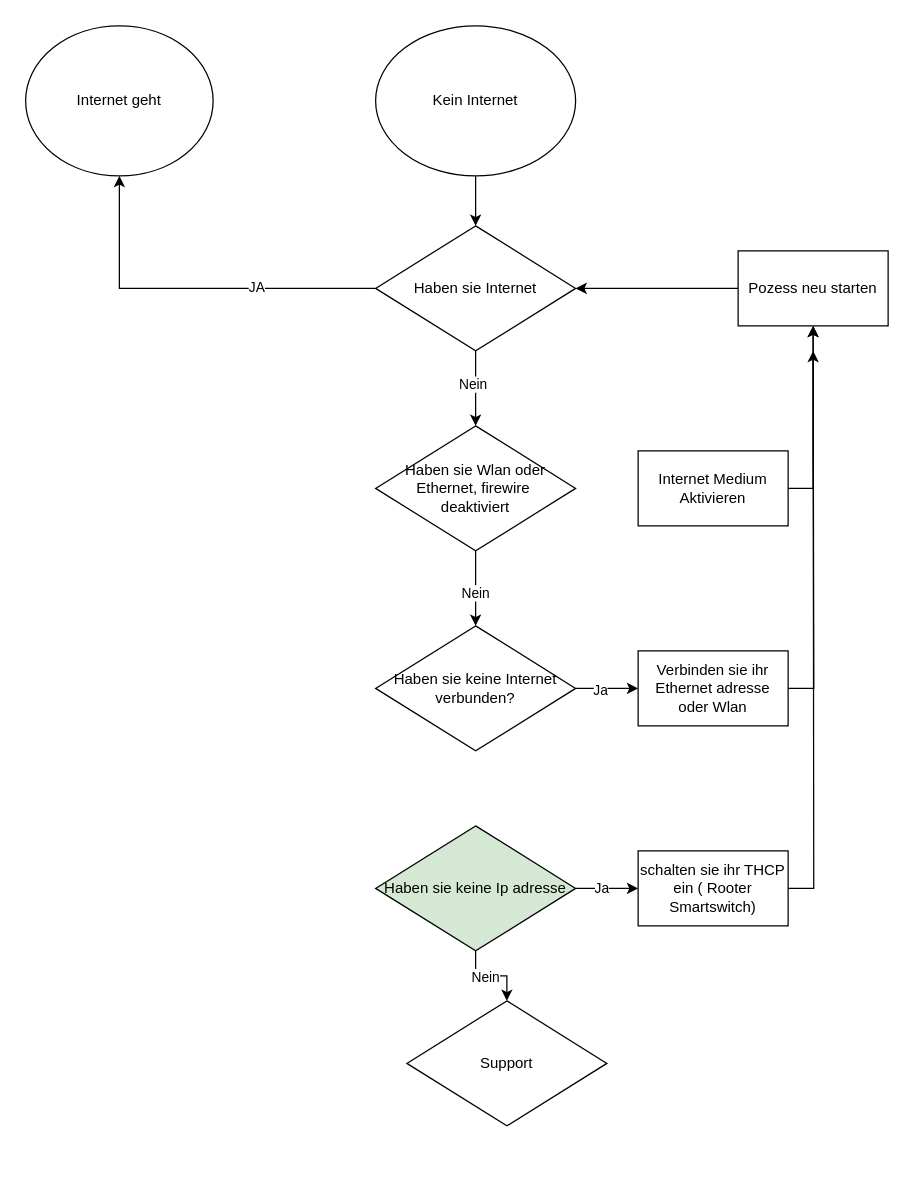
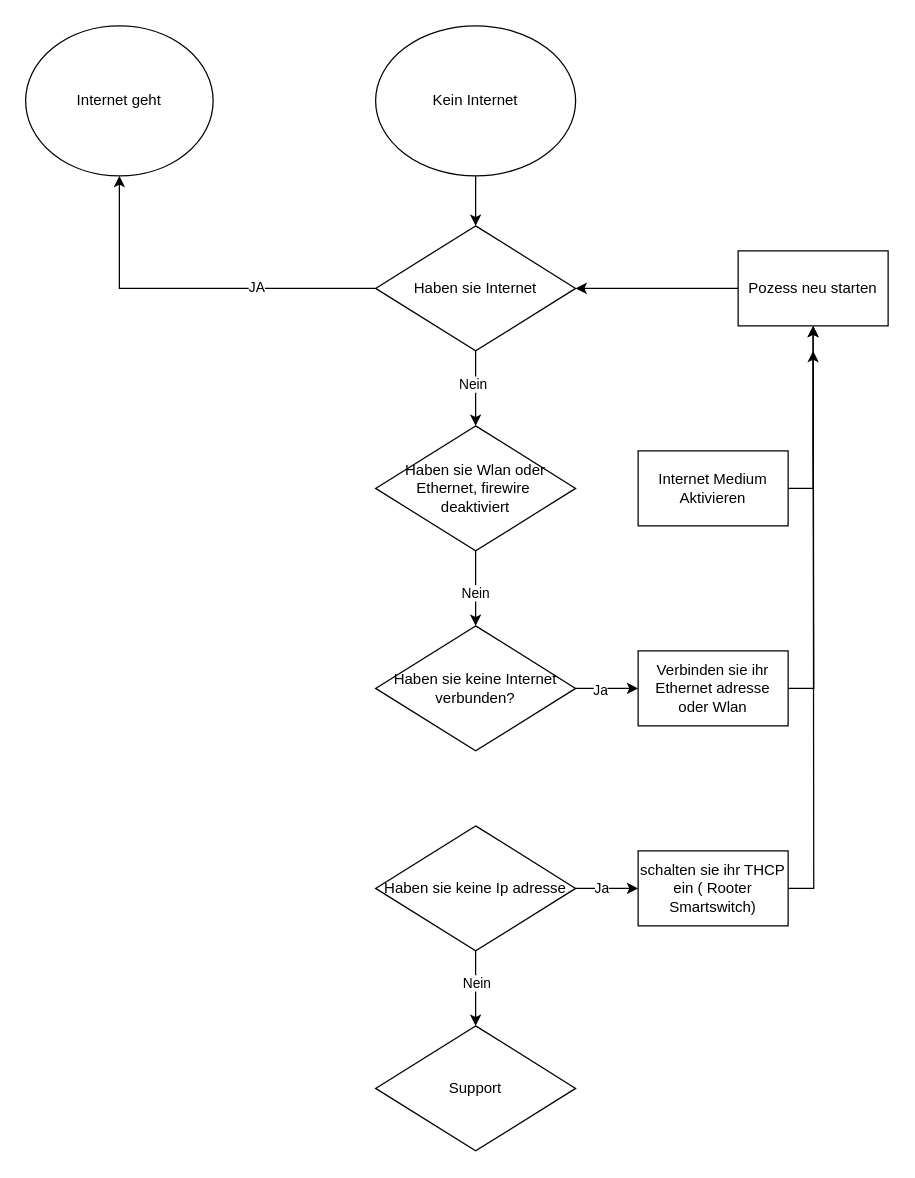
(476, 888) -> (476, 888)
(507, 1063) -> (476, 1088)
